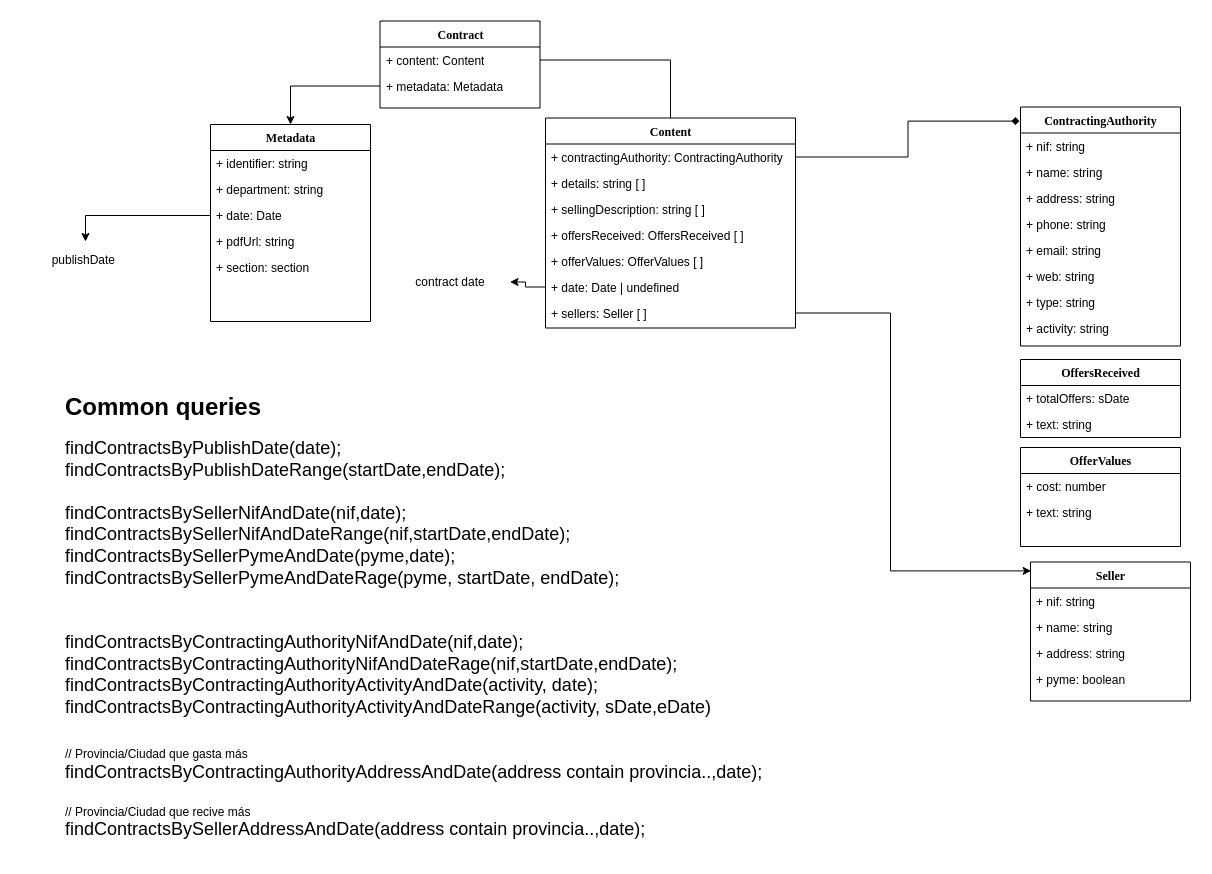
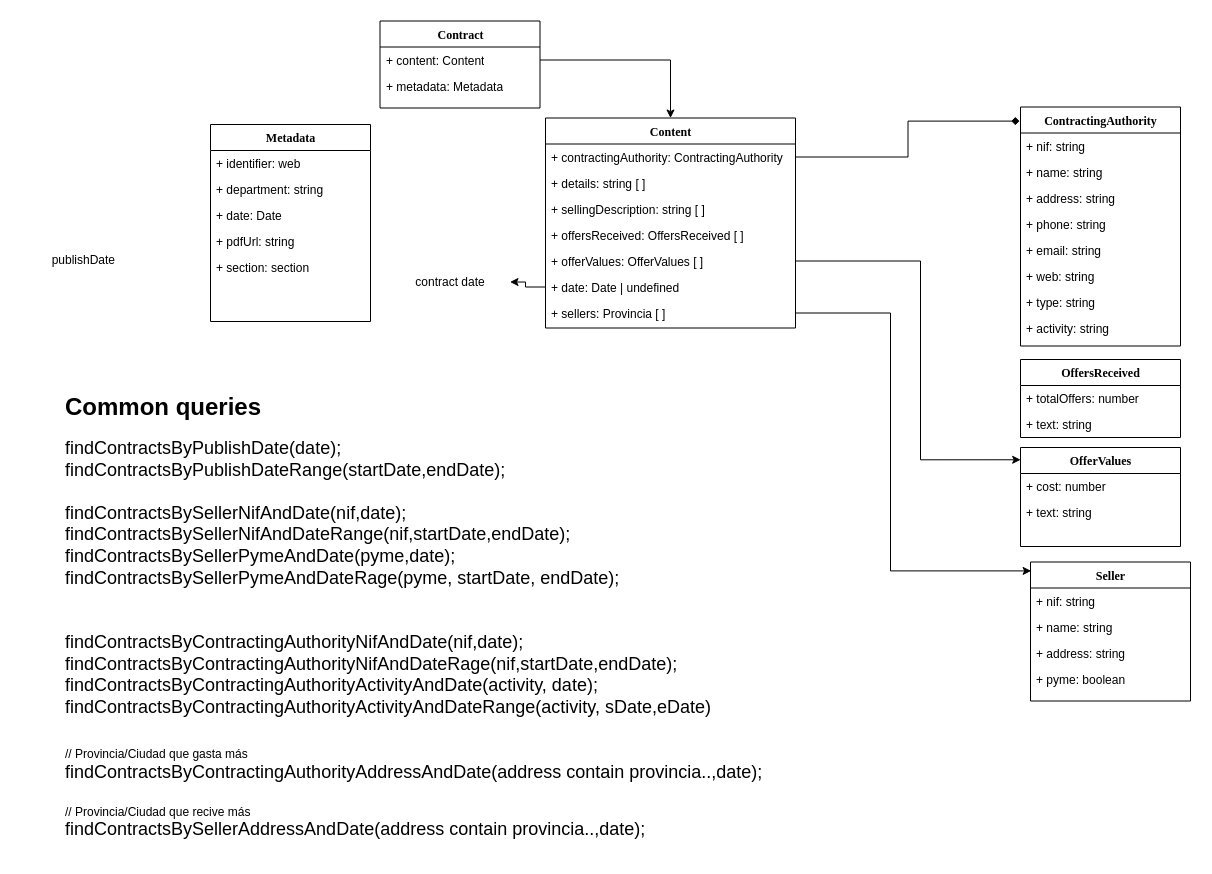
(320, 86) -> none
(671, 112) -> (671, 110)
(273, 165) -> (264, 165)
(139, 216) -> none
(608, 315) -> (618, 315)
none -> (921, 344)
(1087, 400) -> (1091, 400)
